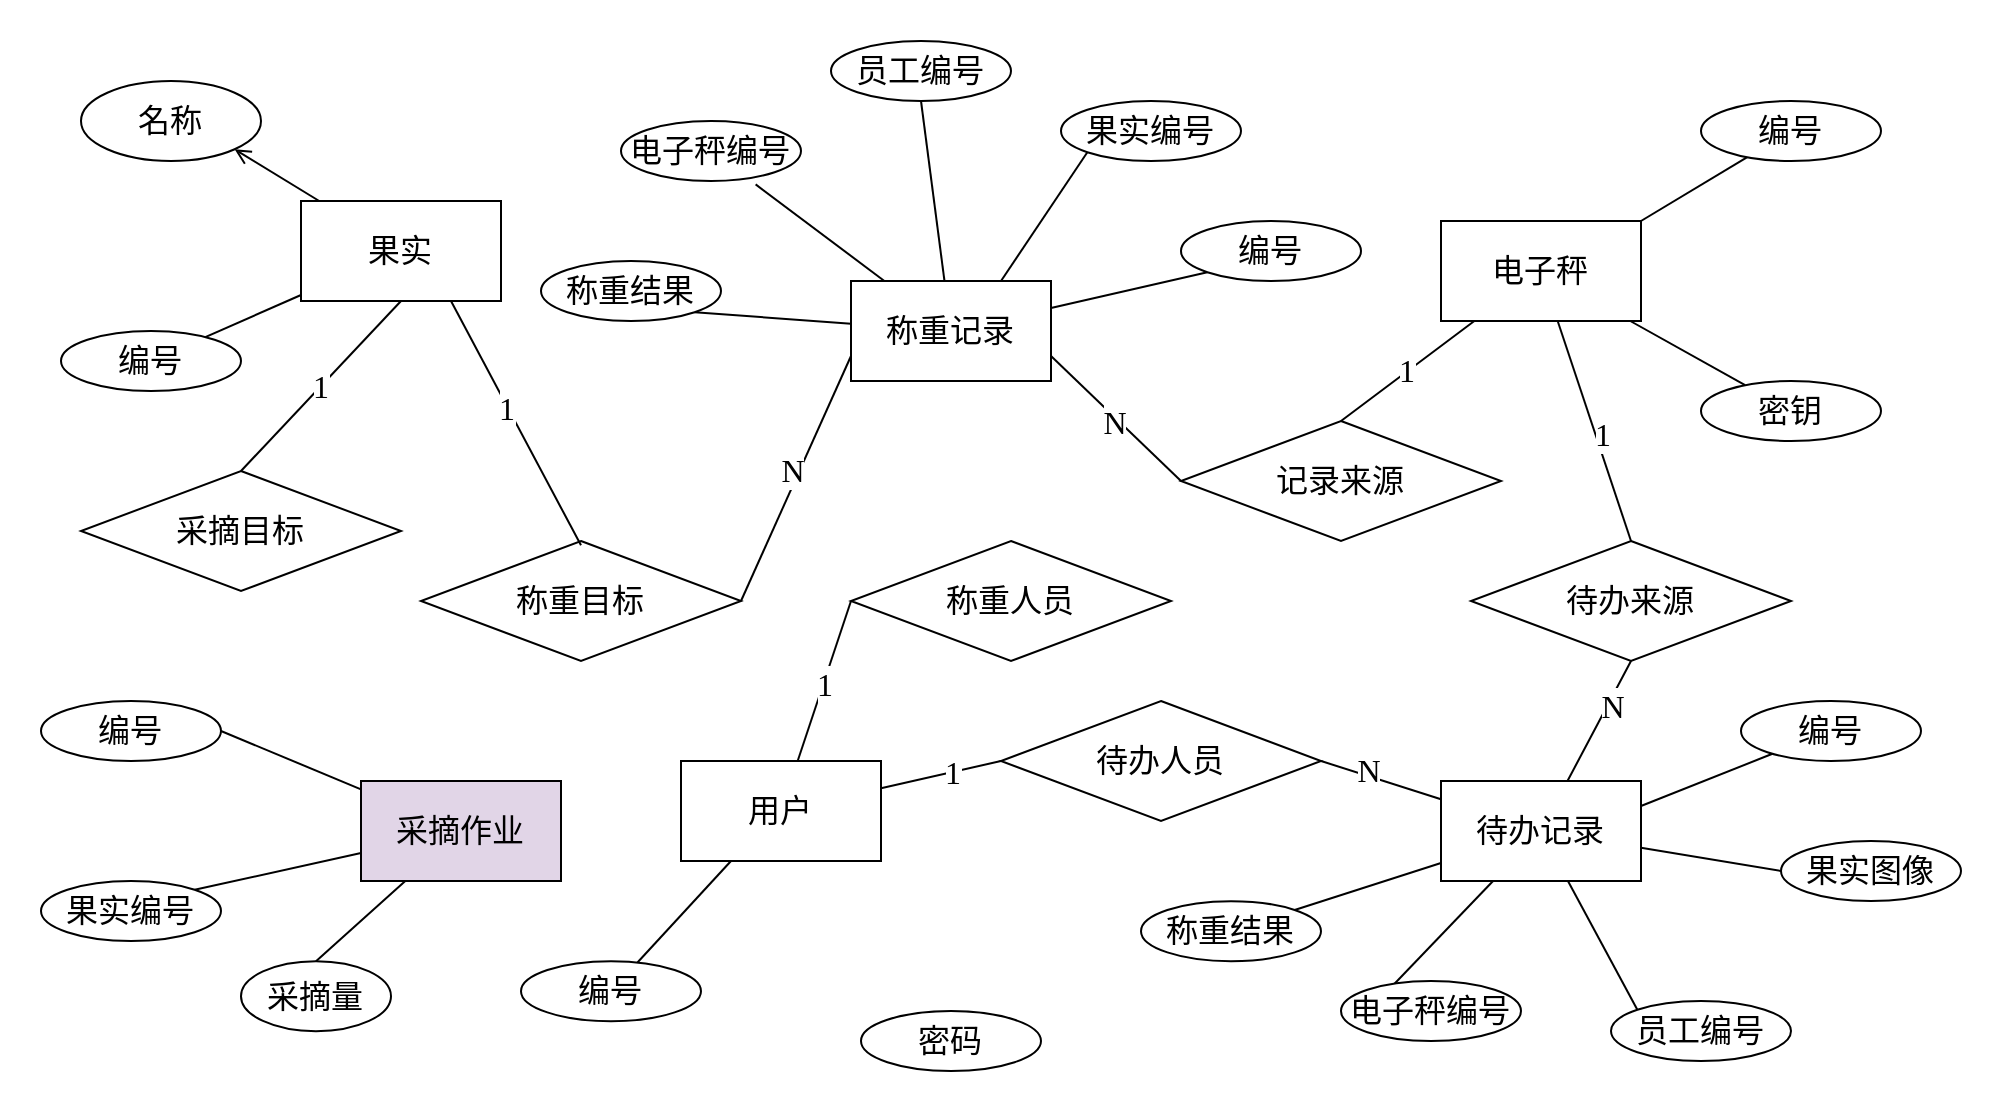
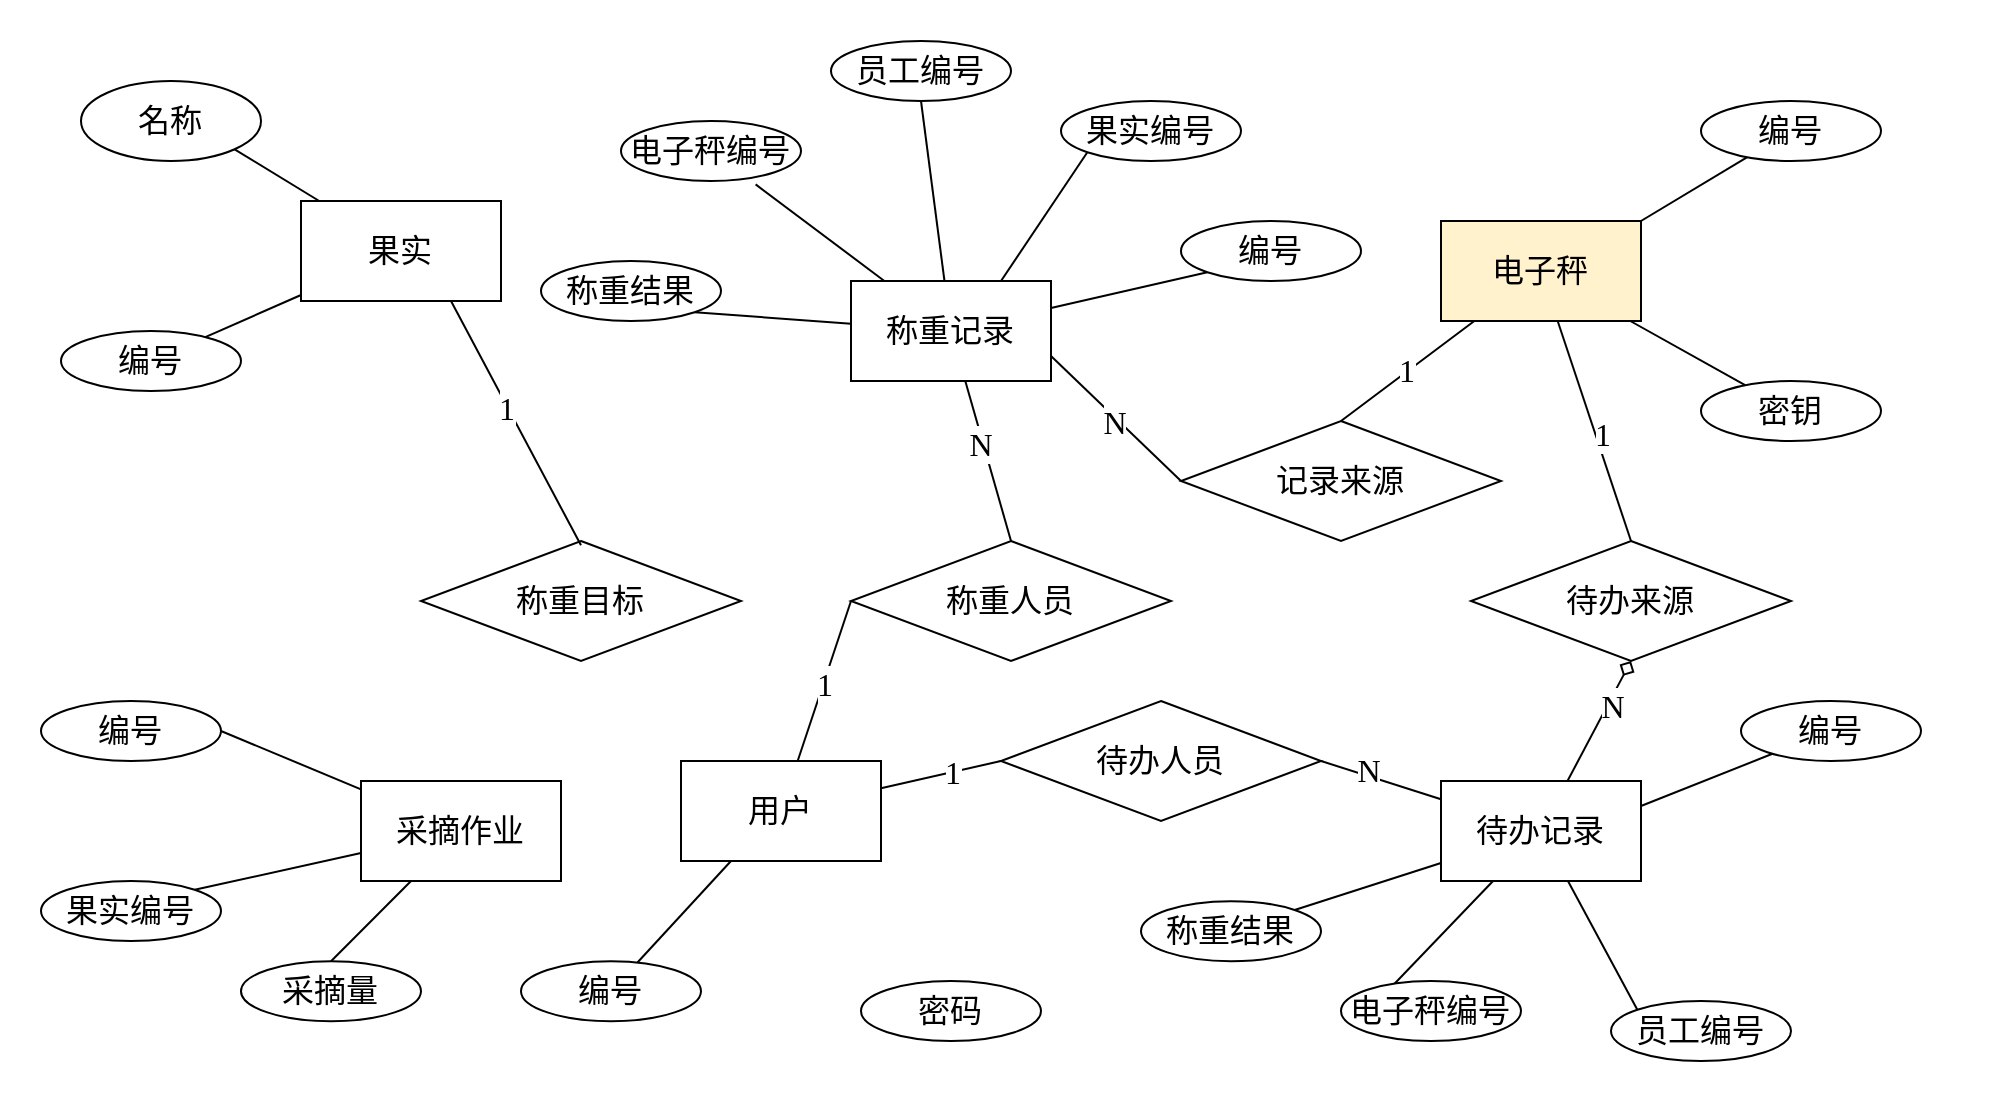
(240, 153) -> (240, 152)
(1541, 271) -> (1541, 271)
(321, 386) -> none
(823, 418) -> none
none -> (996, 489)
(241, 531) -> none
(1627, 669) -> (1623, 676)
(461, 831) -> (461, 831)
(1711, 859) -> none
(1871, 871) -> none
(316, 996) -> (331, 991)
(951, 1041) -> (951, 1011)
